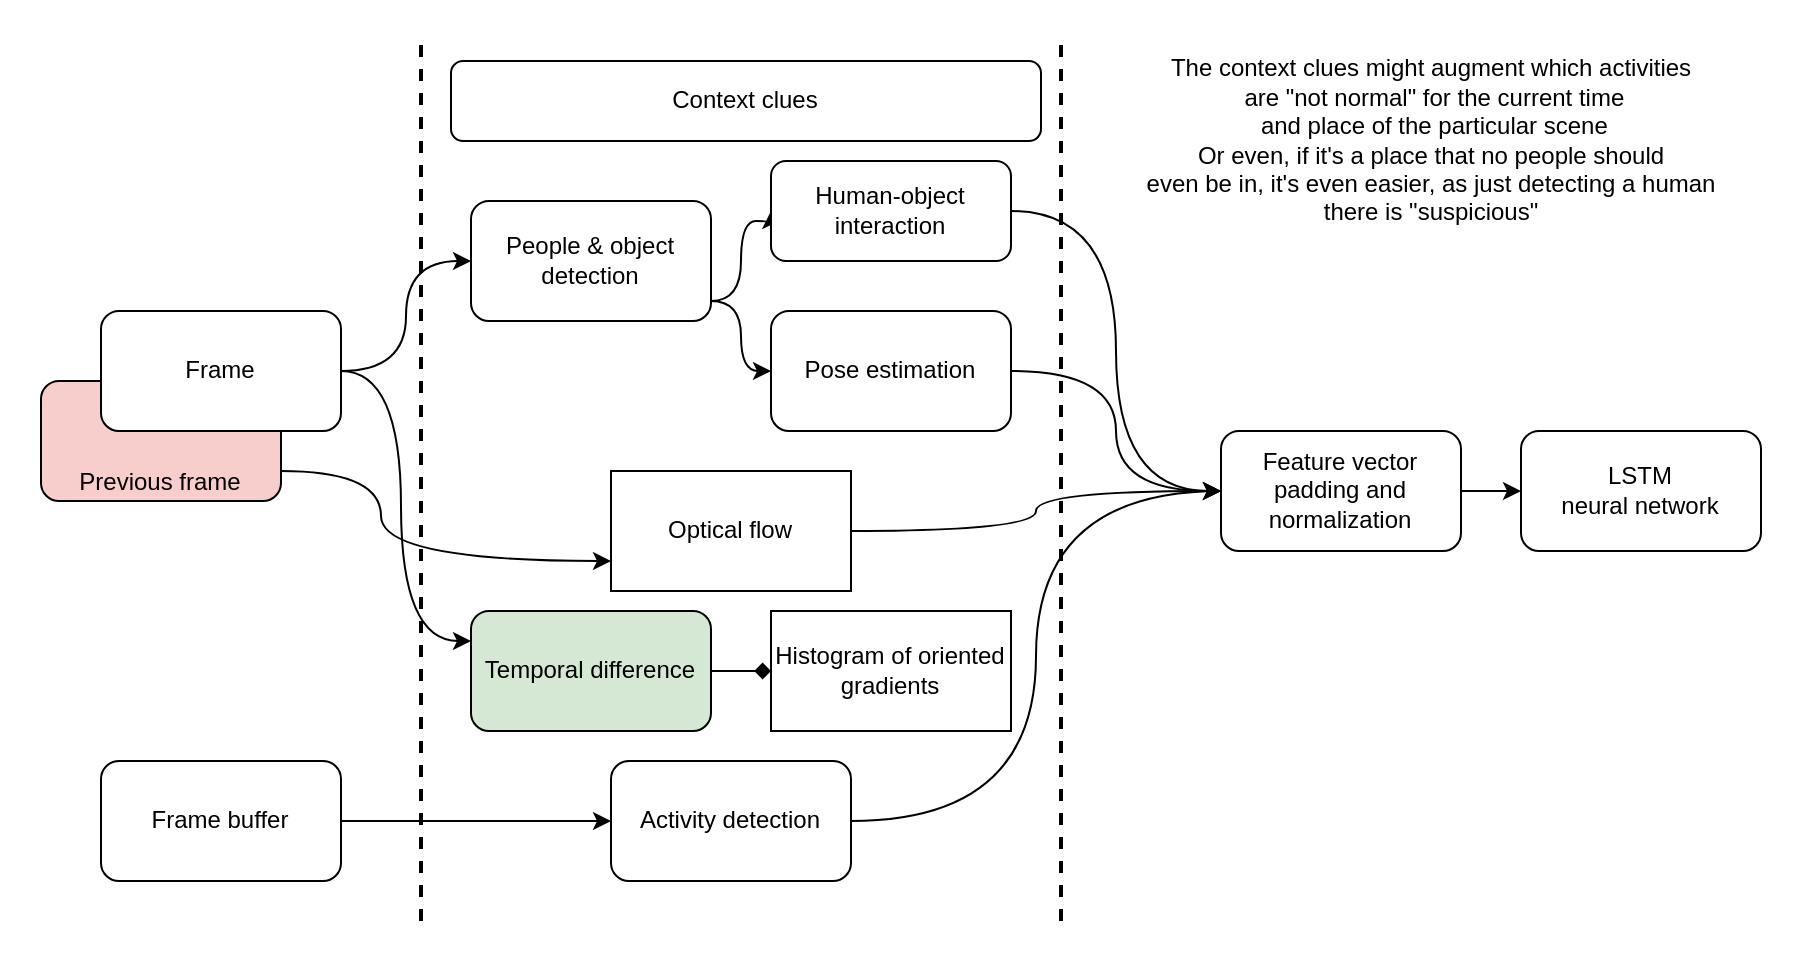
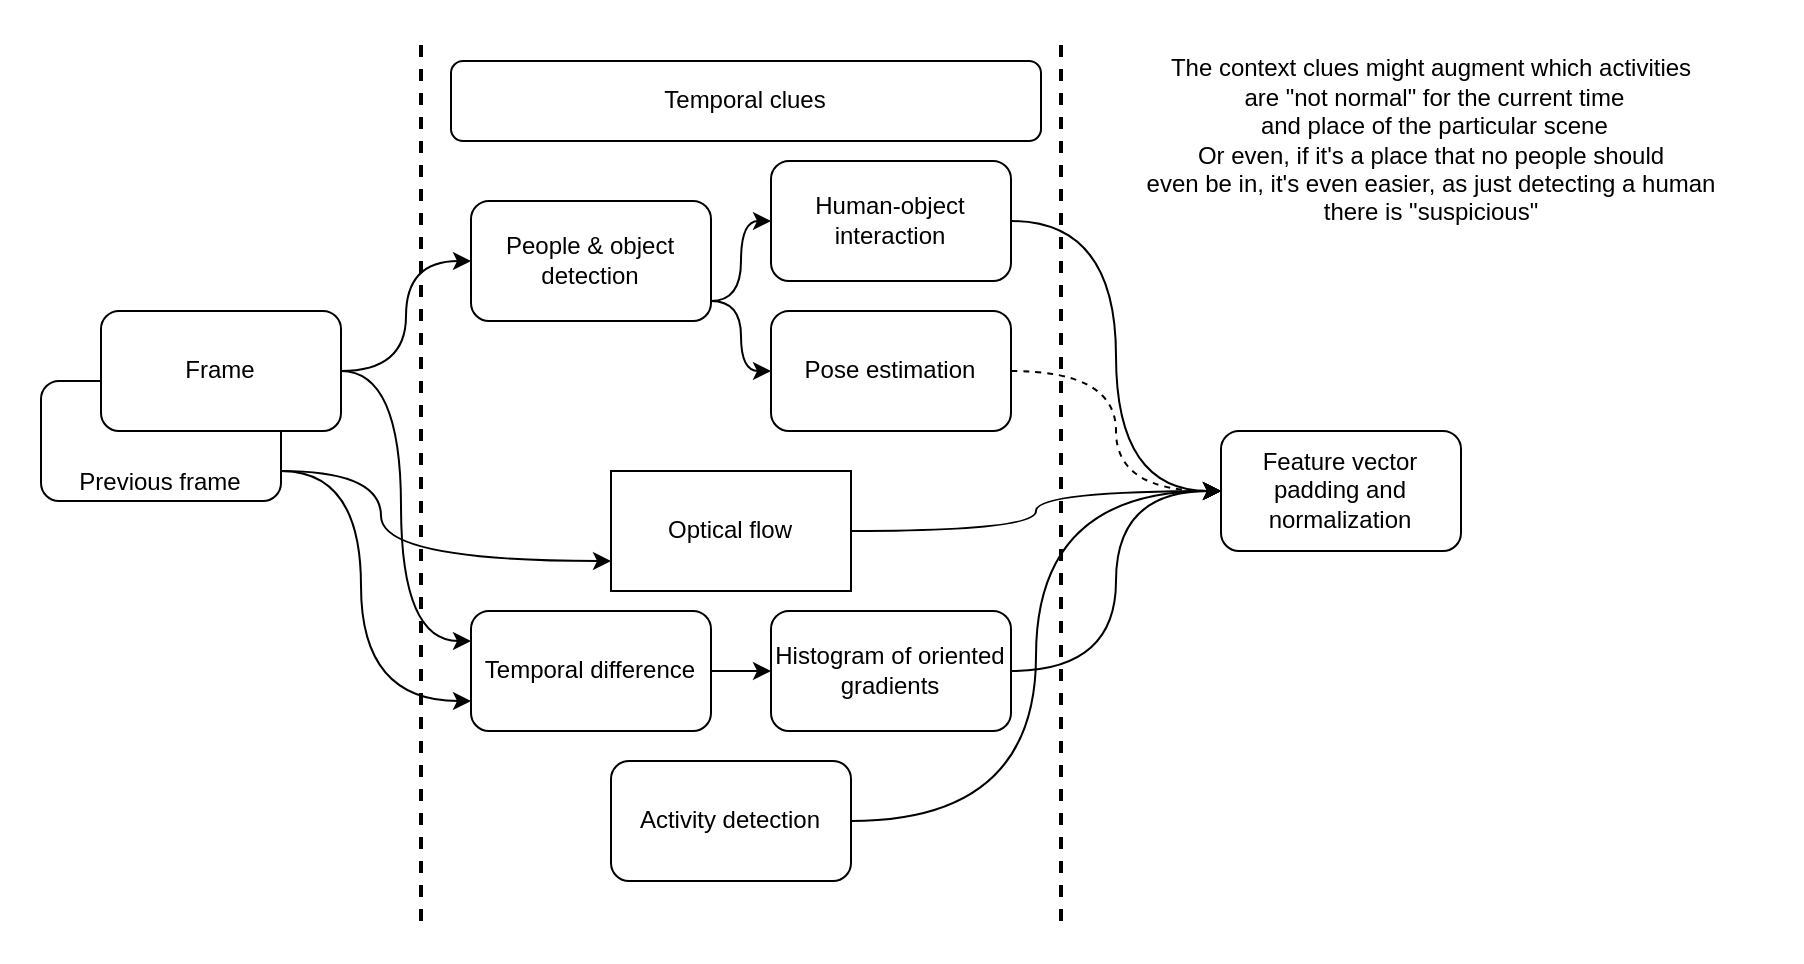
(746, 101) -> (746, 101)
(891, 211) -> (891, 221)
(1112, 410) -> (1112, 410)
(161, 441) -> (161, 441)
(1498, 491) -> none
(1641, 491) -> none
(1160, 492) -> (1157, 492)
(1106, 516) -> (1108, 512)
none -> (362, 605)
none -> (1112, 610)
(591, 671) -> (591, 671)
(754, 671) -> (755, 671)
(891, 671) -> (891, 671)
(221, 821) -> none
(469, 821) -> none
